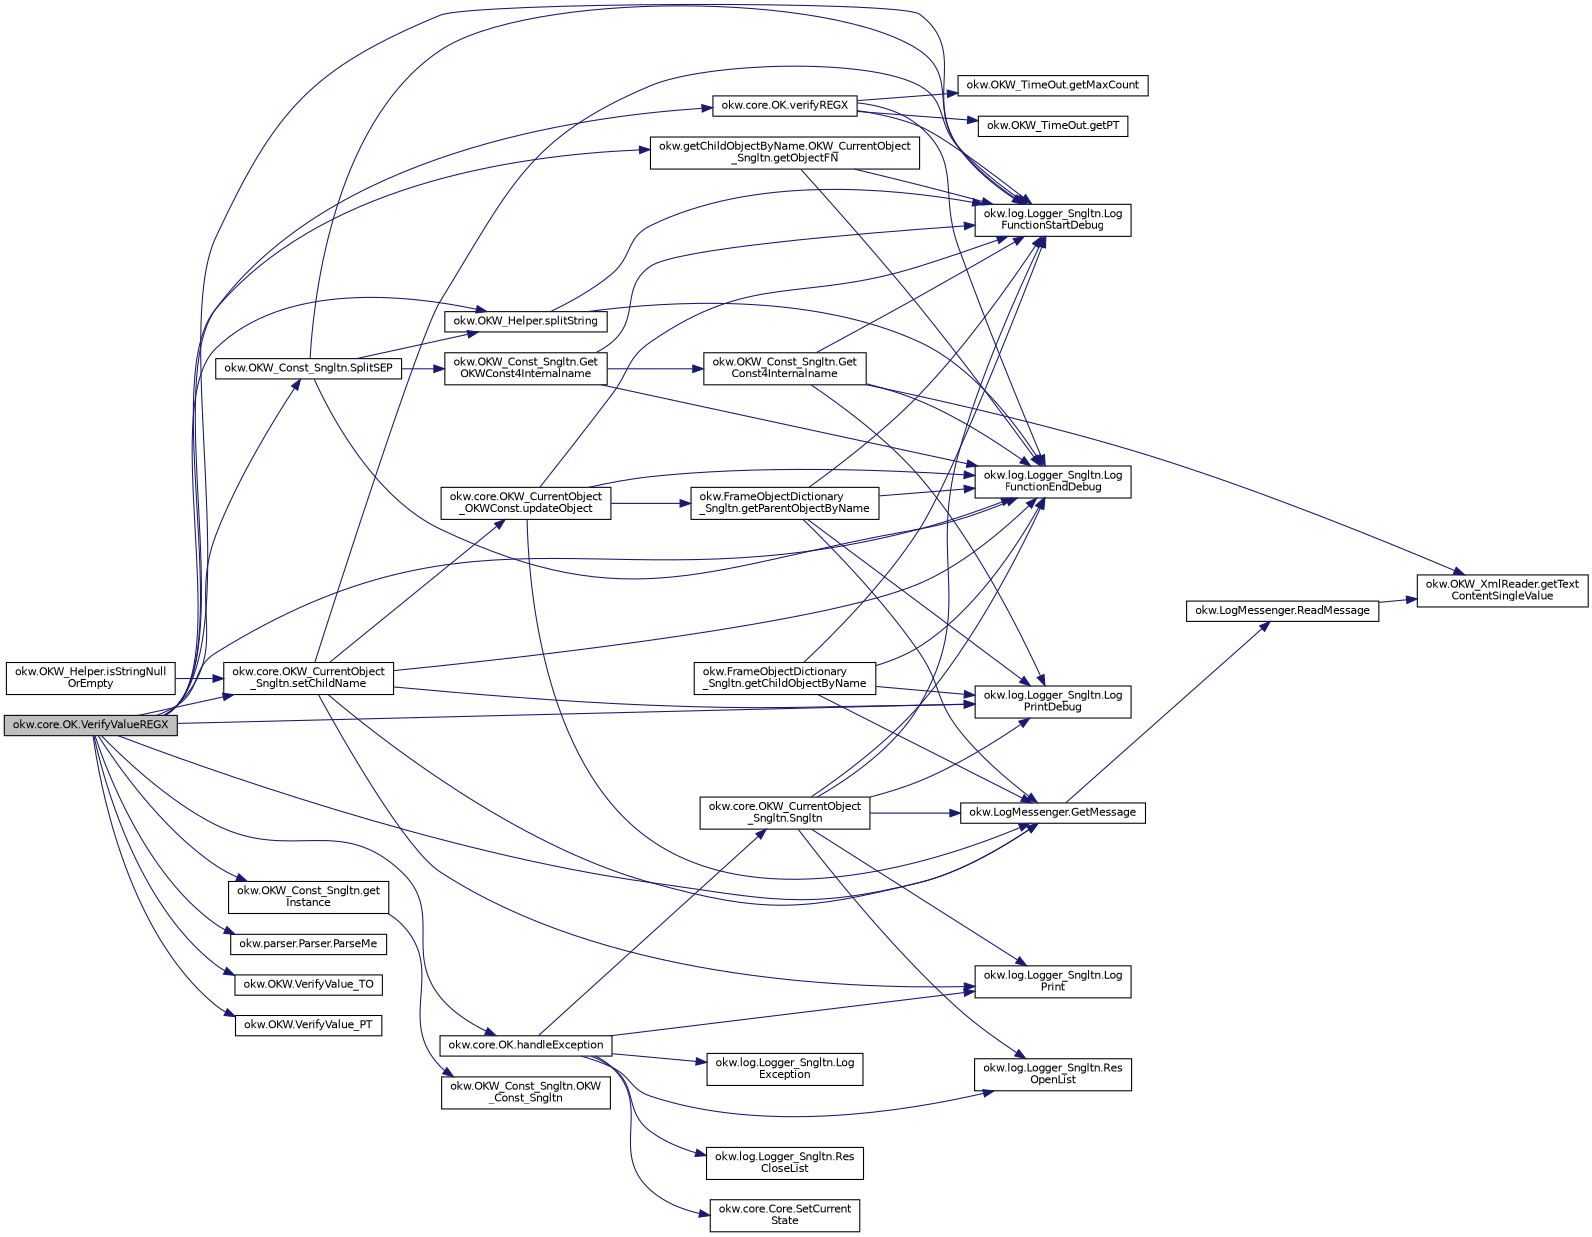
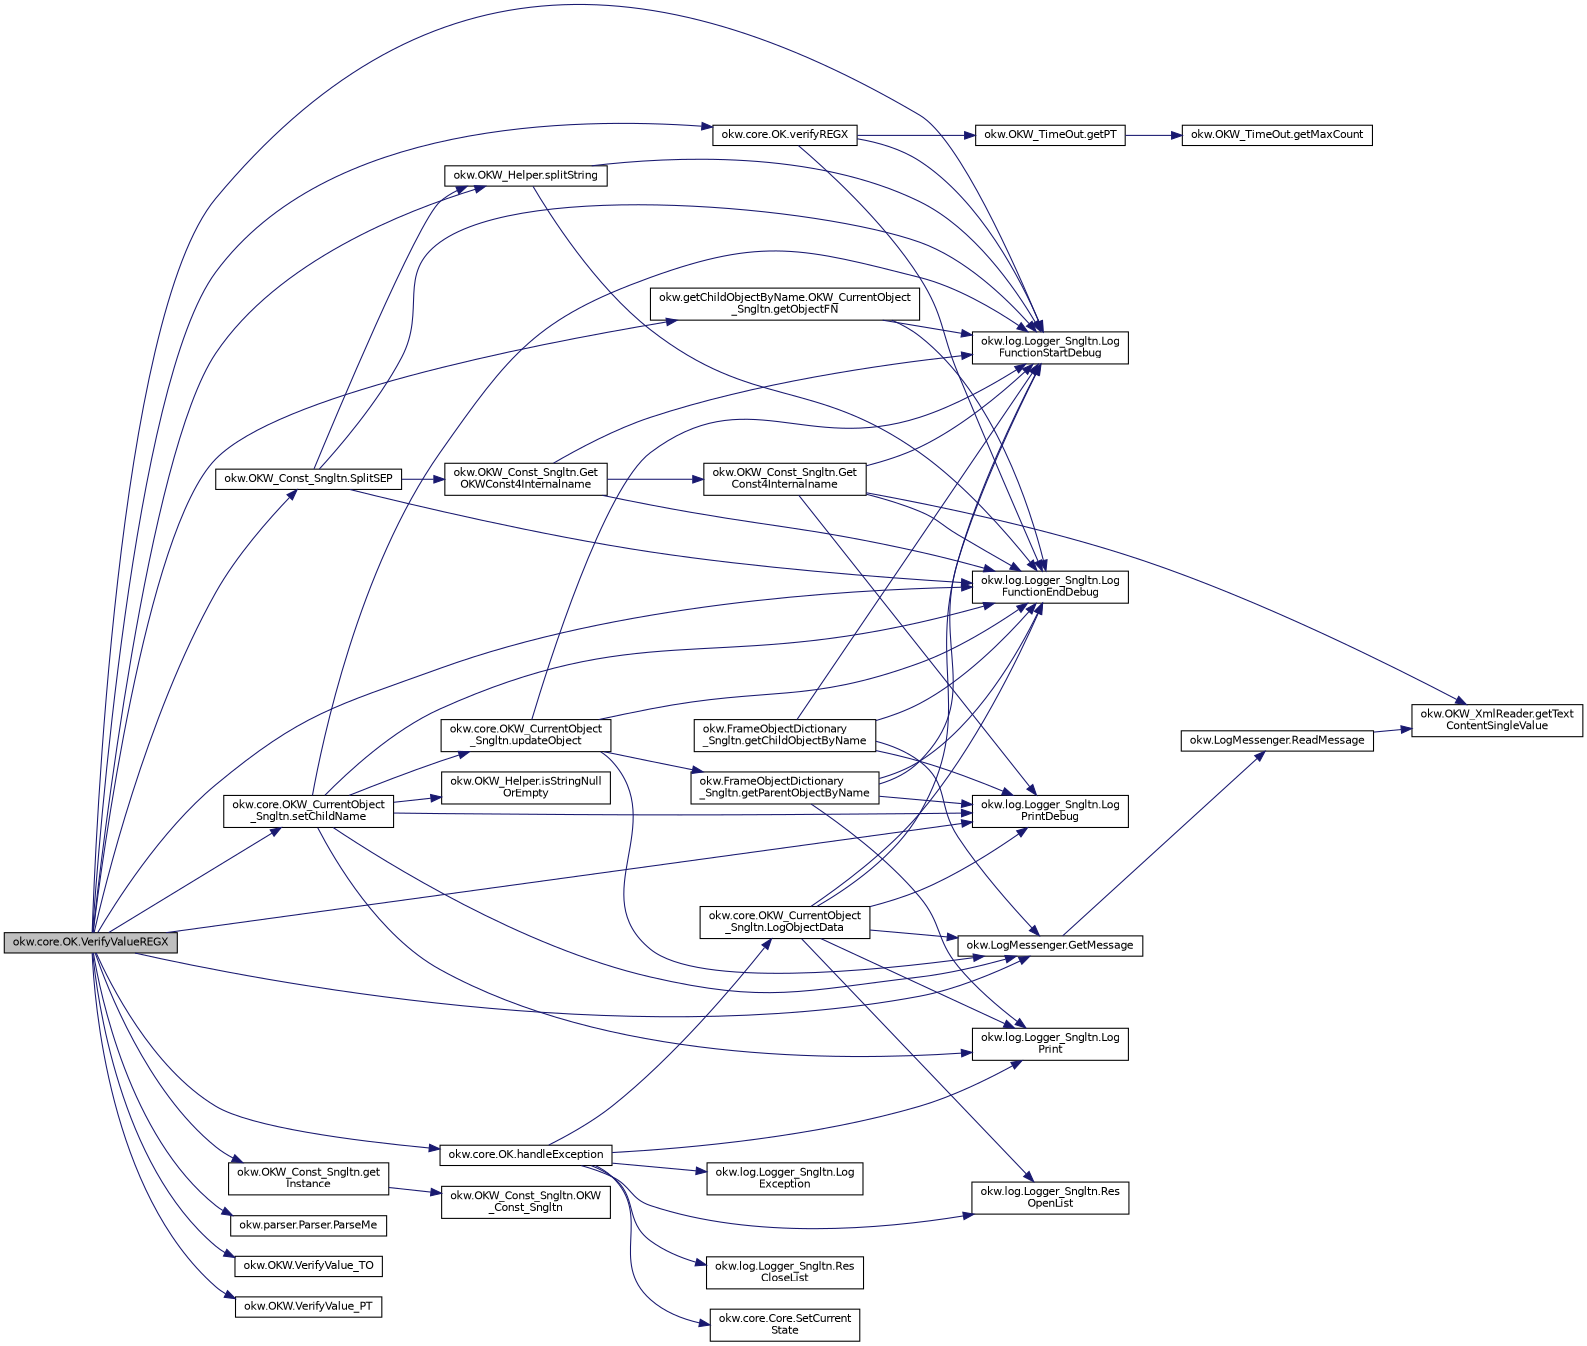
(902, 97) -> (1148, 135)
(526, 503) -> (526, 736)
(921, 656) -> (925, 904)
(194, 679) -> (412, 800)
(785, 813) -> (785, 922)
